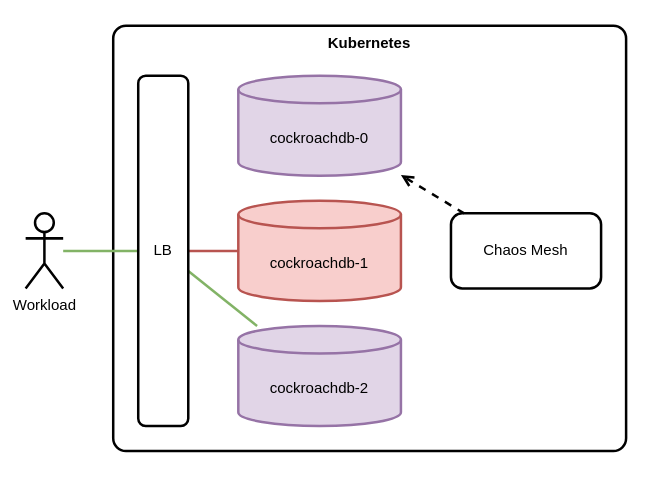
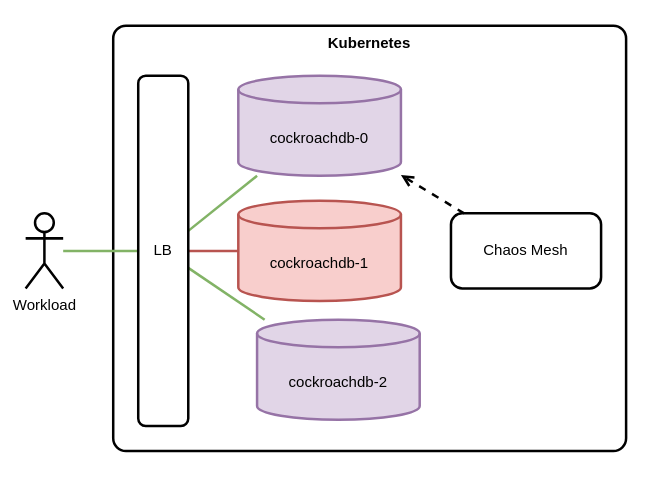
none -> (223, 203)
(319, 376) -> (338, 369)
